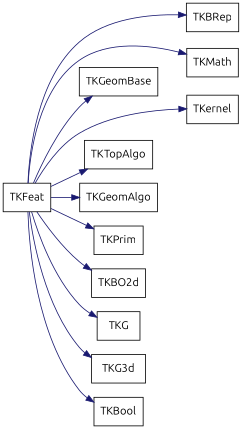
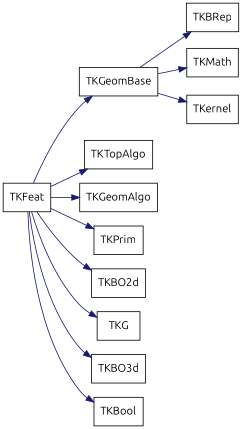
(63, 60) -> (162, 52)
(66, 72) -> (168, 72)
(95, 125) -> (168, 96)
(119, 369) -> (119, 369)
